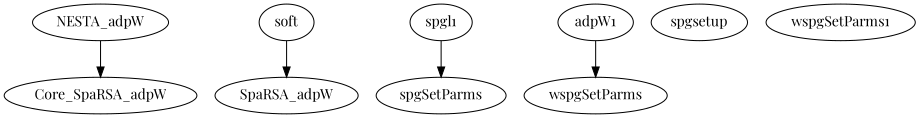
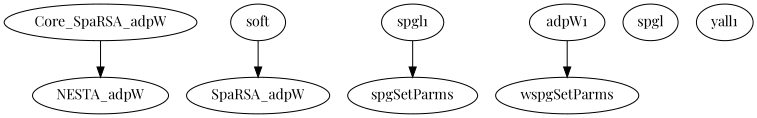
(699, 22) -> (651, 22)
(841, 22) -> (725, 22)
(101, 54) -> (101, 54)
